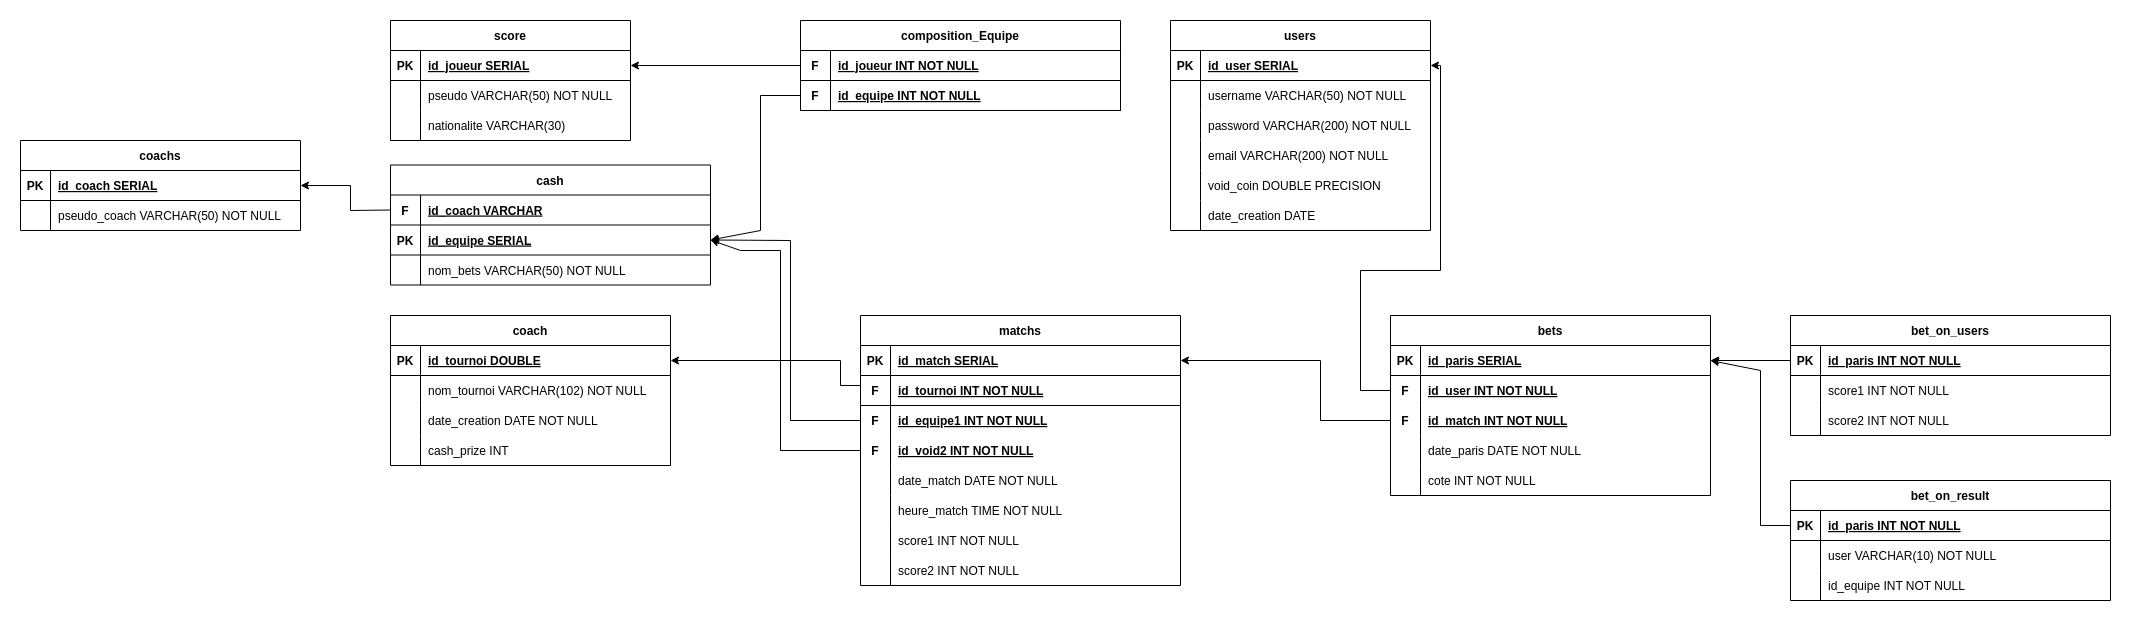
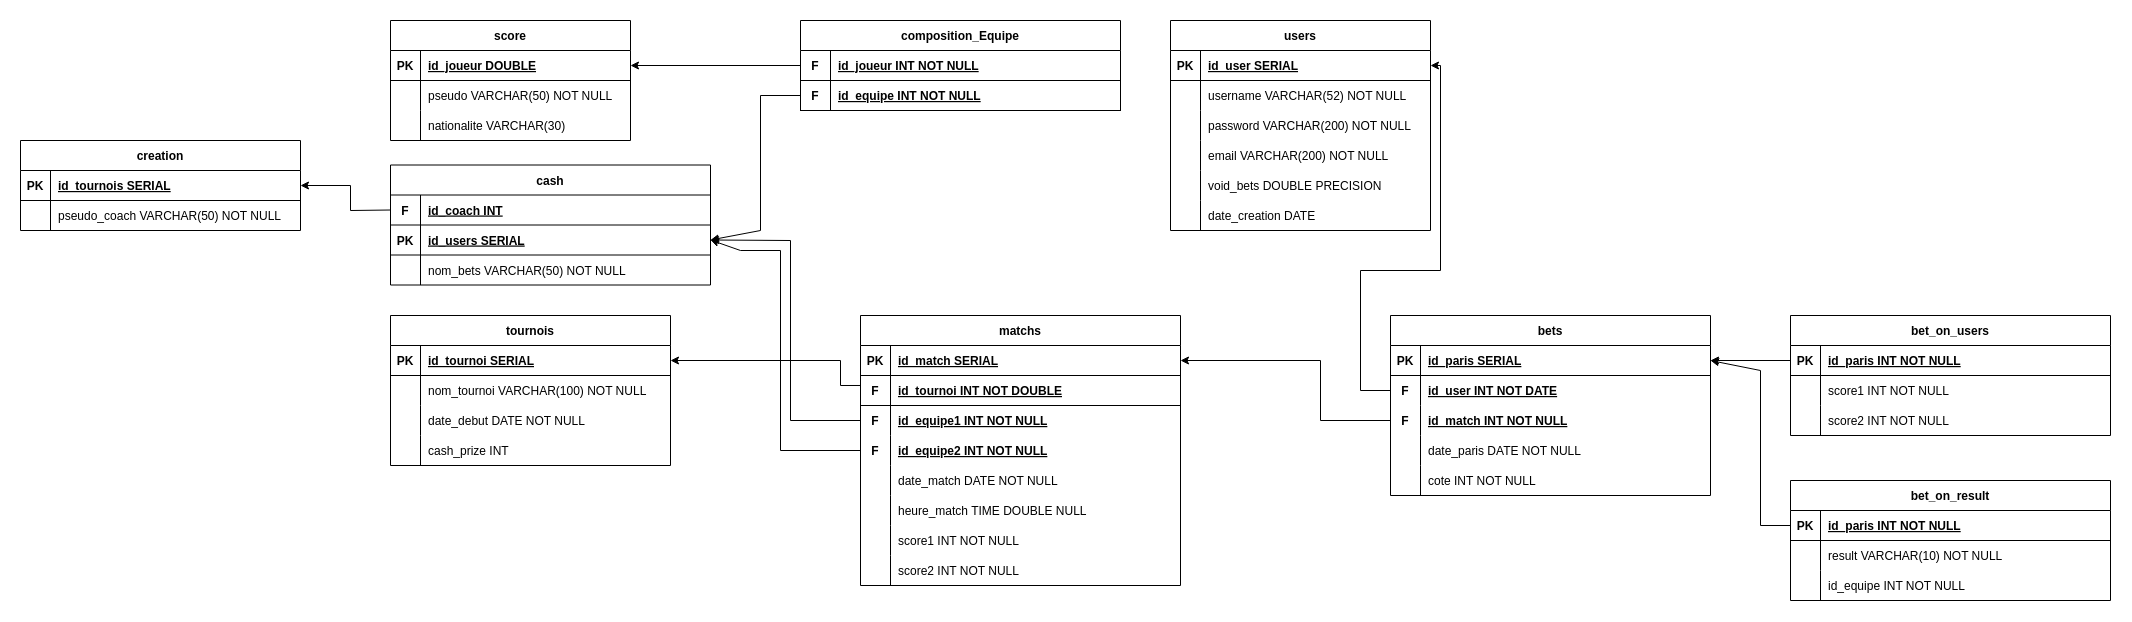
(479, 66) -> (479, 66)
(1301, 96) -> (1301, 96)
(160, 156) -> (160, 156)
(105, 186) -> (114, 186)
(1289, 186) -> (1291, 186)
(479, 211) -> (465, 211)
(477, 241) -> (475, 241)
(530, 331) -> (530, 331)
(480, 361) -> (480, 361)
(533, 391) -> (533, 391)
(967, 391) -> (974, 391)
(1489, 391) -> (1489, 391)
(512, 421) -> (504, 421)
(961, 451) -> (967, 451)
(977, 511) -> (987, 511)
(1907, 556) -> (1912, 556)
